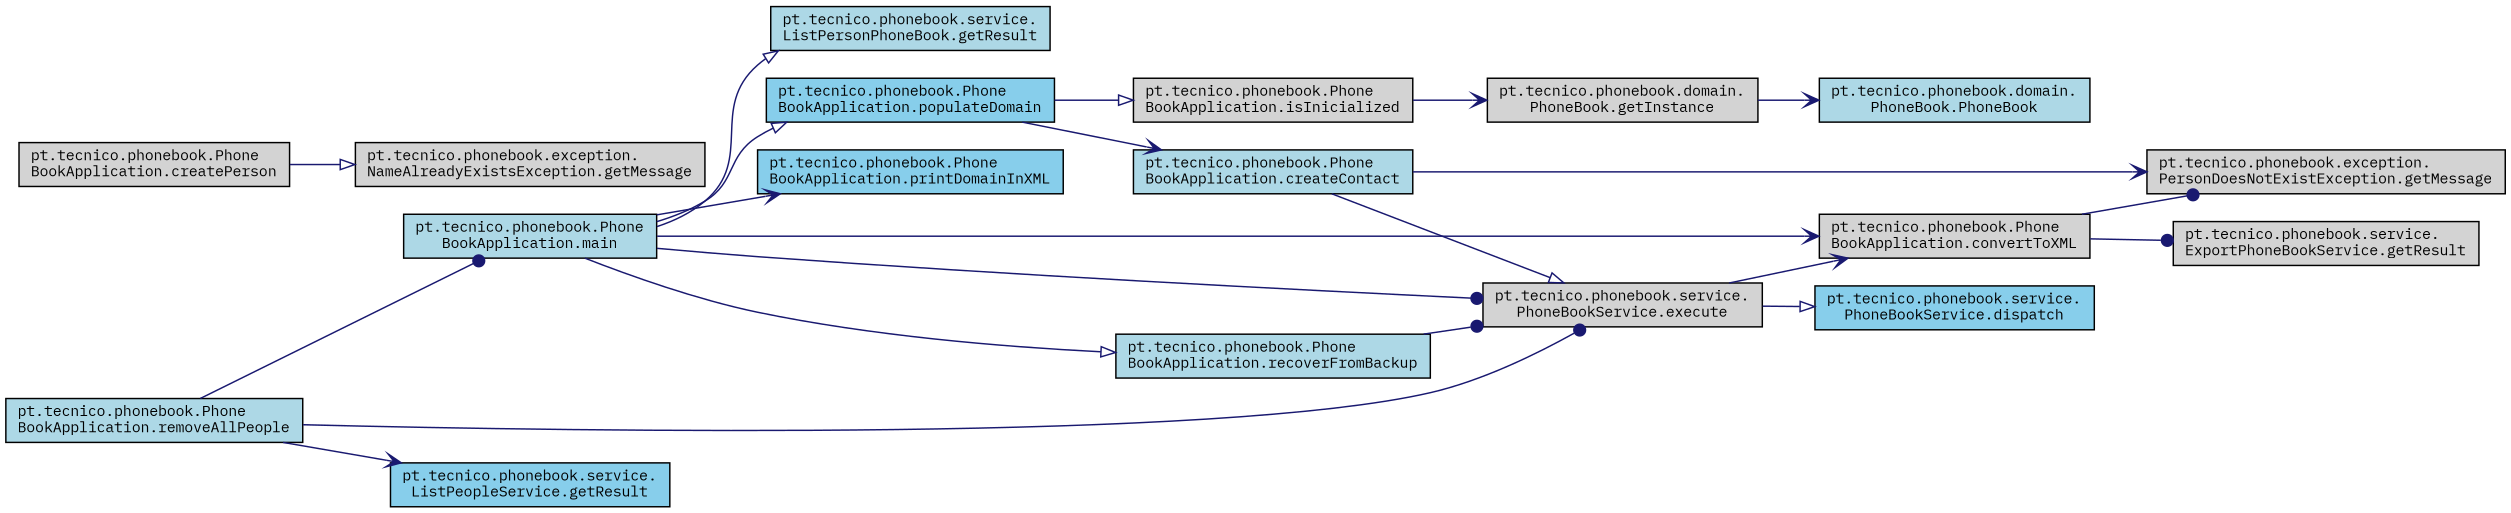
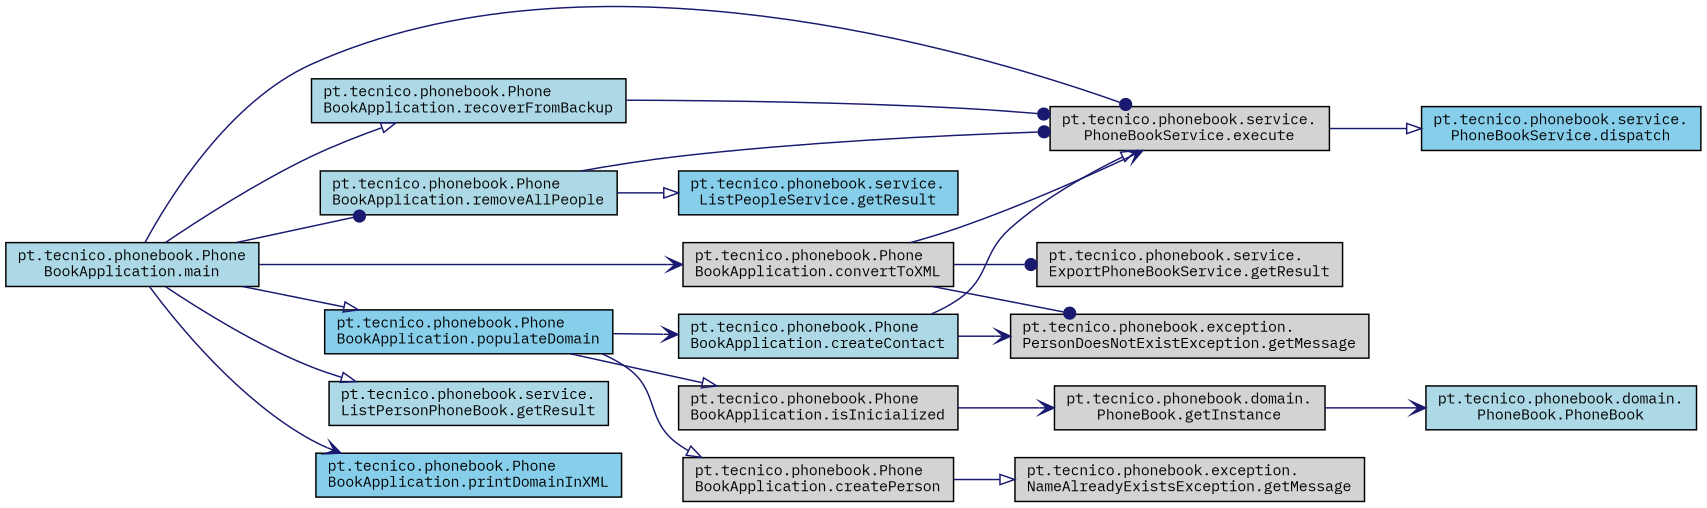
(1781, 272) -> (1022, 204)
(337, 331) -> (295, 230)
none -> (650, 398)
(335, 451) -> (640, 193)
